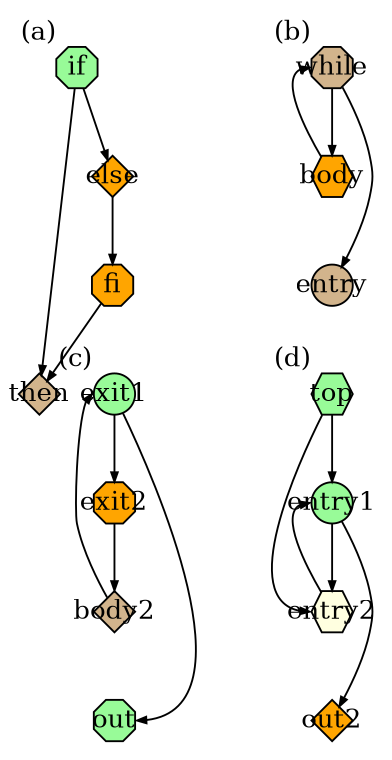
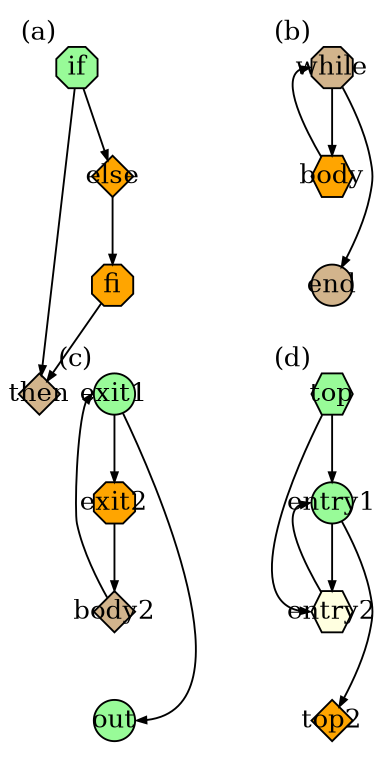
(332, 285) -> (332, 285)
(114, 721) -> (114, 721)
(332, 721) -> (332, 721)
